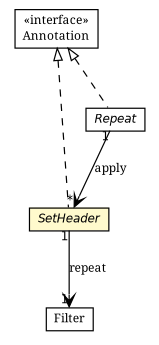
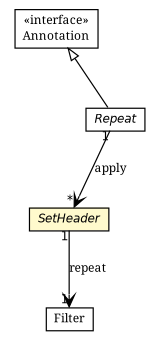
(91, 83) -> (91, 83)
(63, 134) -> none
